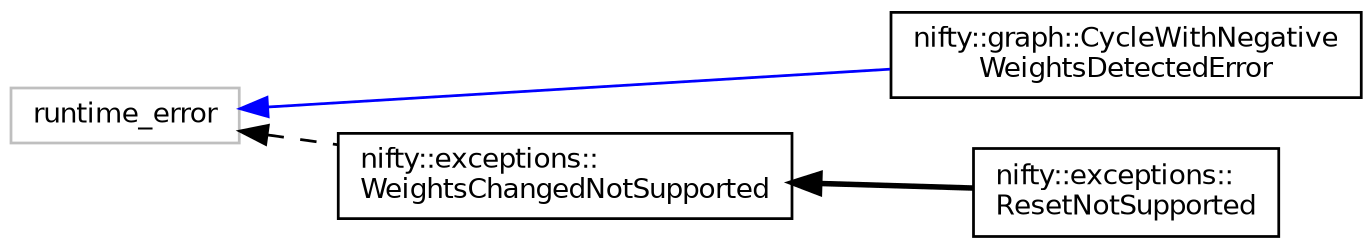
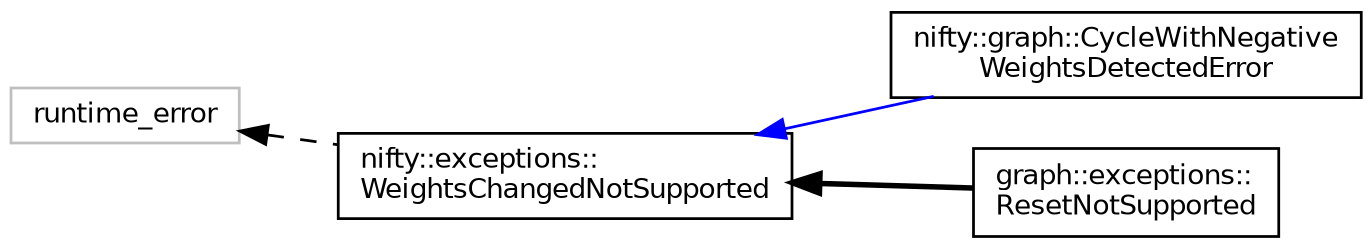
(579, 88) -> (859, 113)
(1126, 192) -> (1126, 192)
